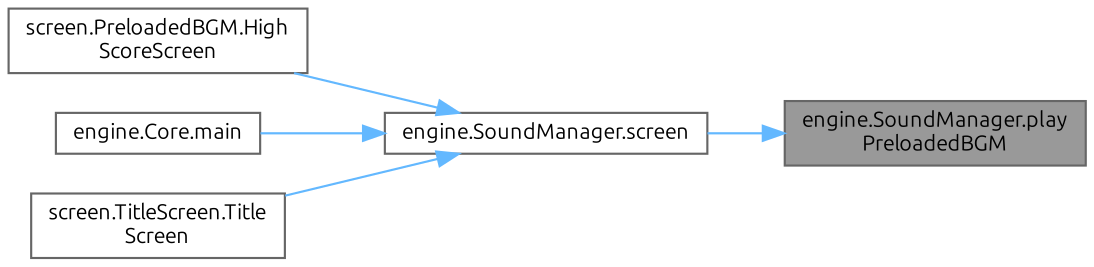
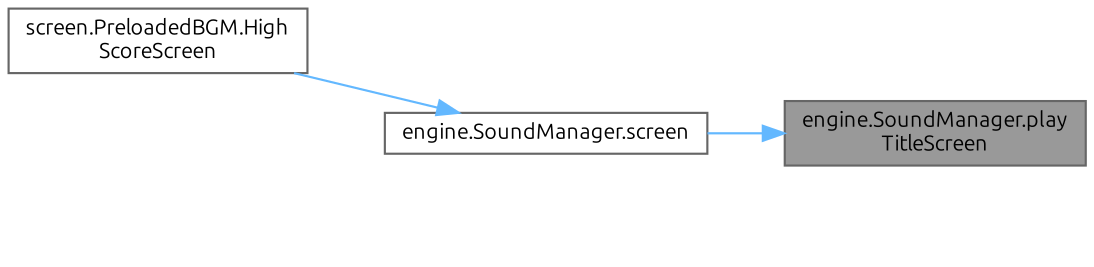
(158, 133) -> none
(935, 133) -> (935, 133)
(158, 226) -> none
